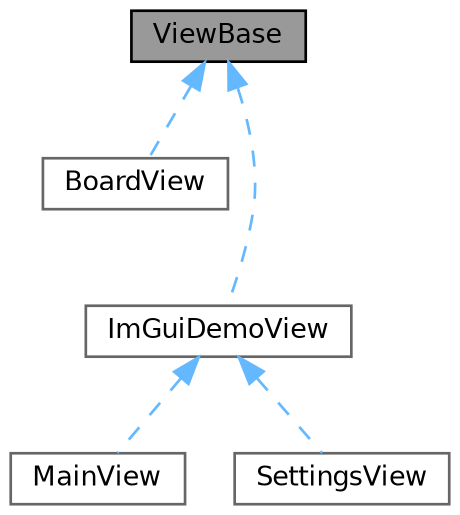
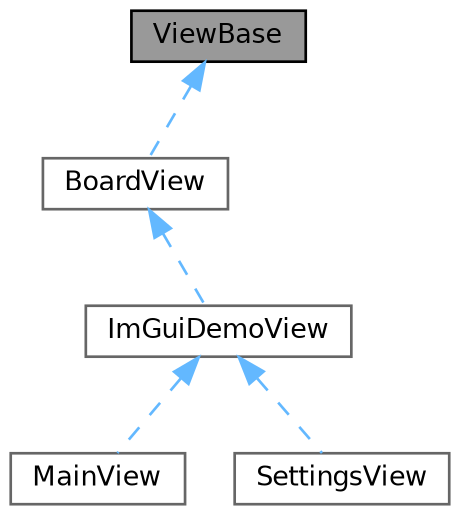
(255, 197) -> (184, 269)
